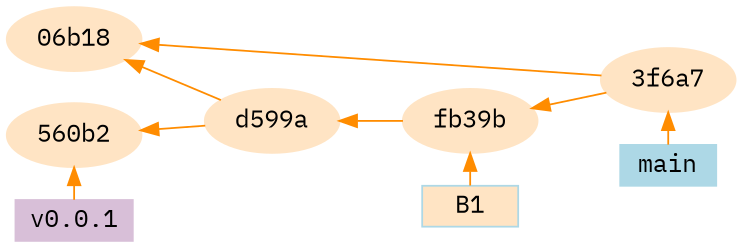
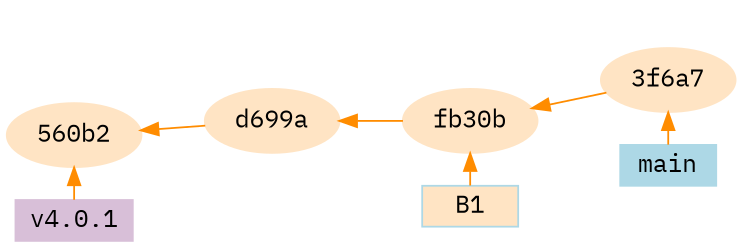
(74, 39) -> none
(272, 121) -> (272, 121)
(470, 121) -> (470, 121)
(74, 220) -> (74, 220)
